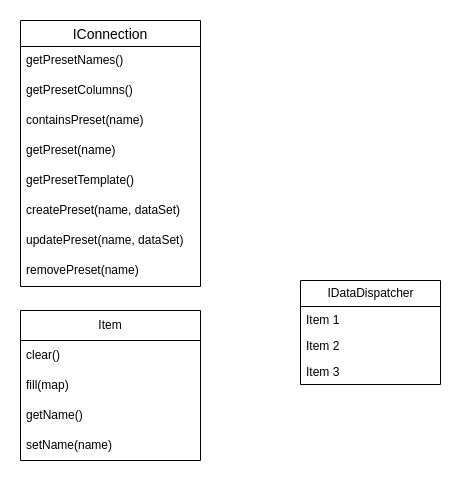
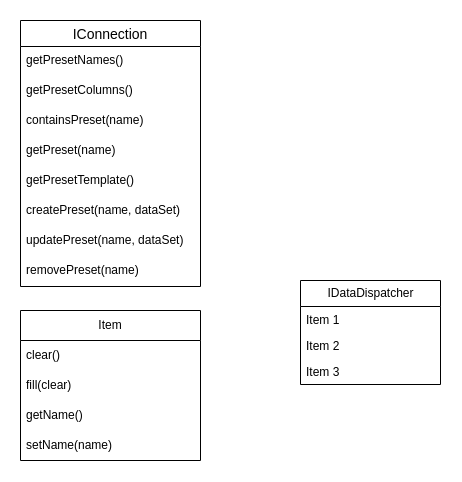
(52, 386) -> (57, 386)
